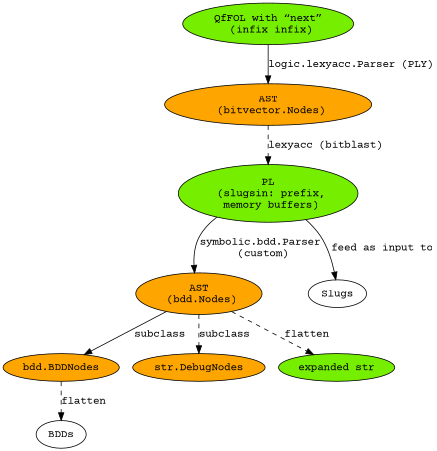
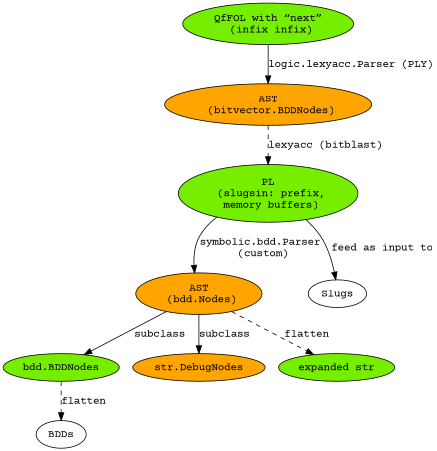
(268, 105) -> (268, 105)
(199, 330) -> (199, 330)
(61, 367) -> (61, 367)
